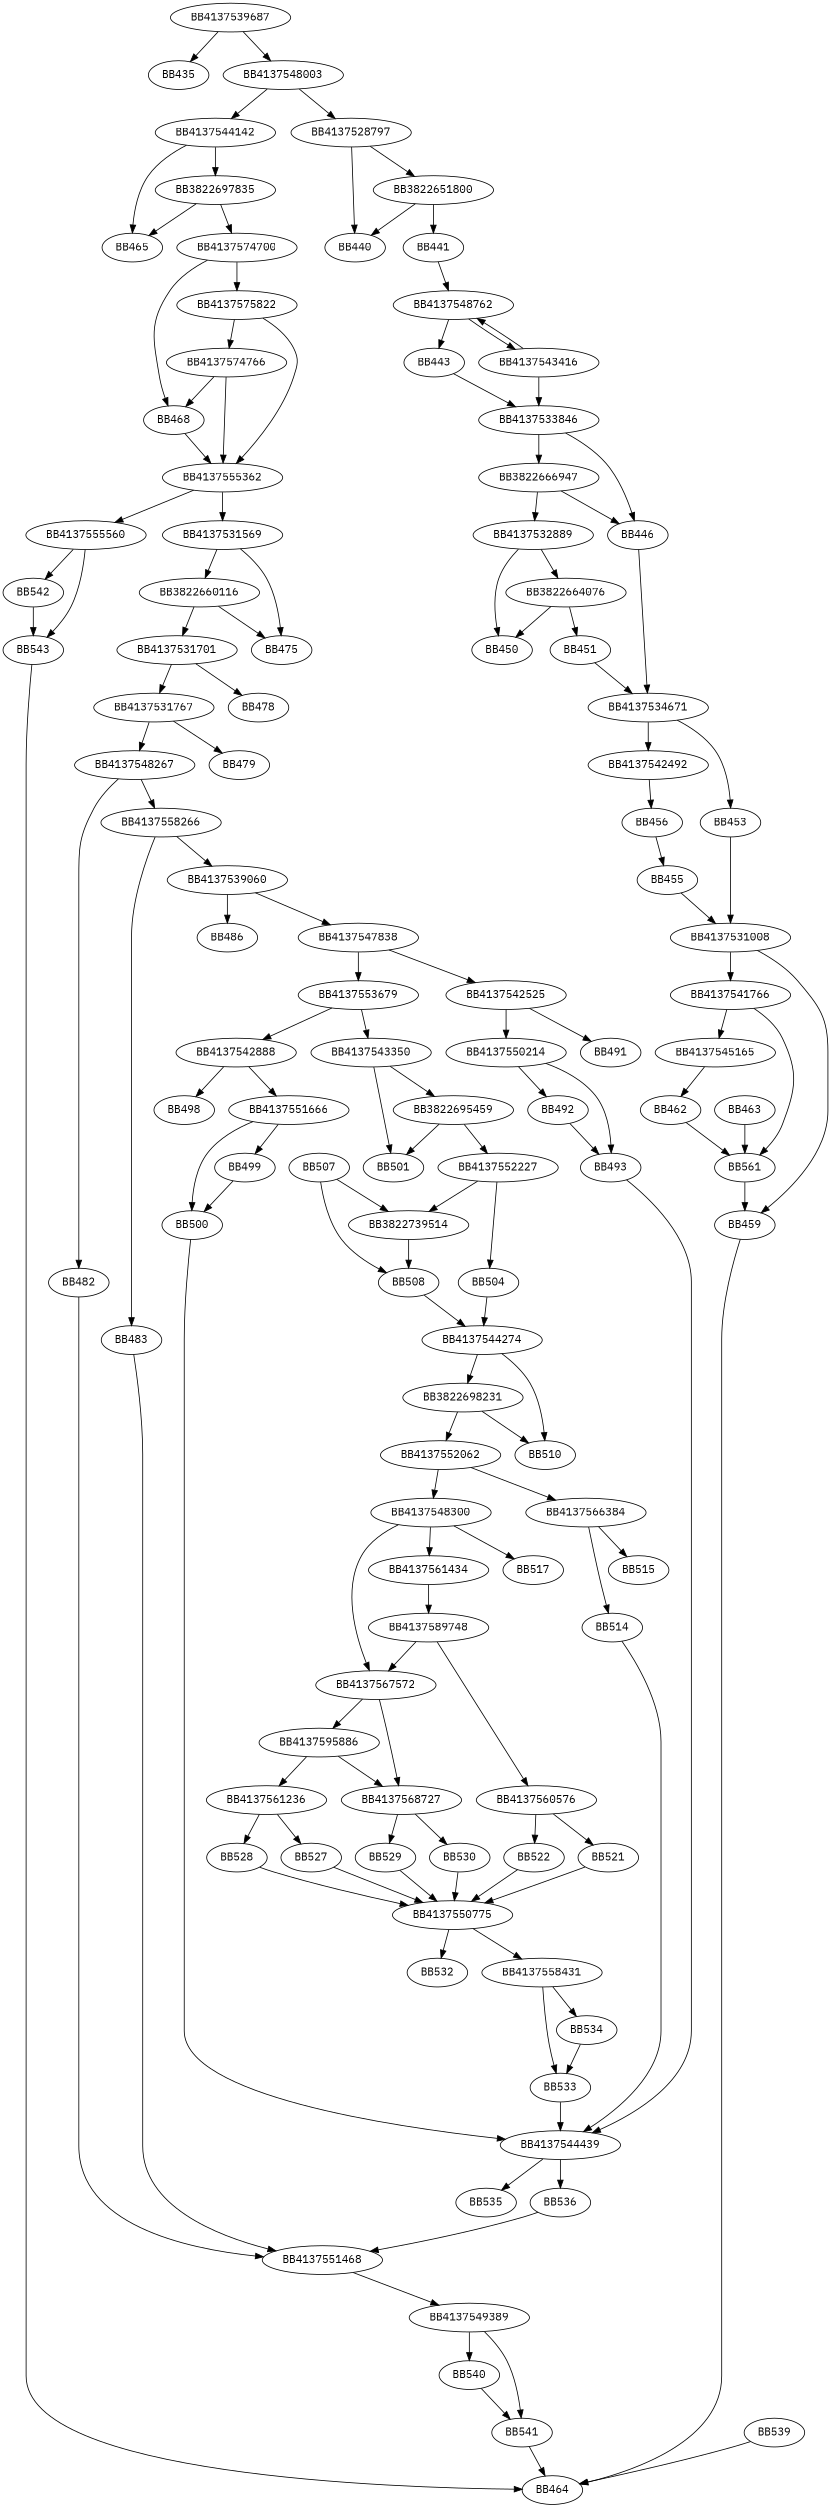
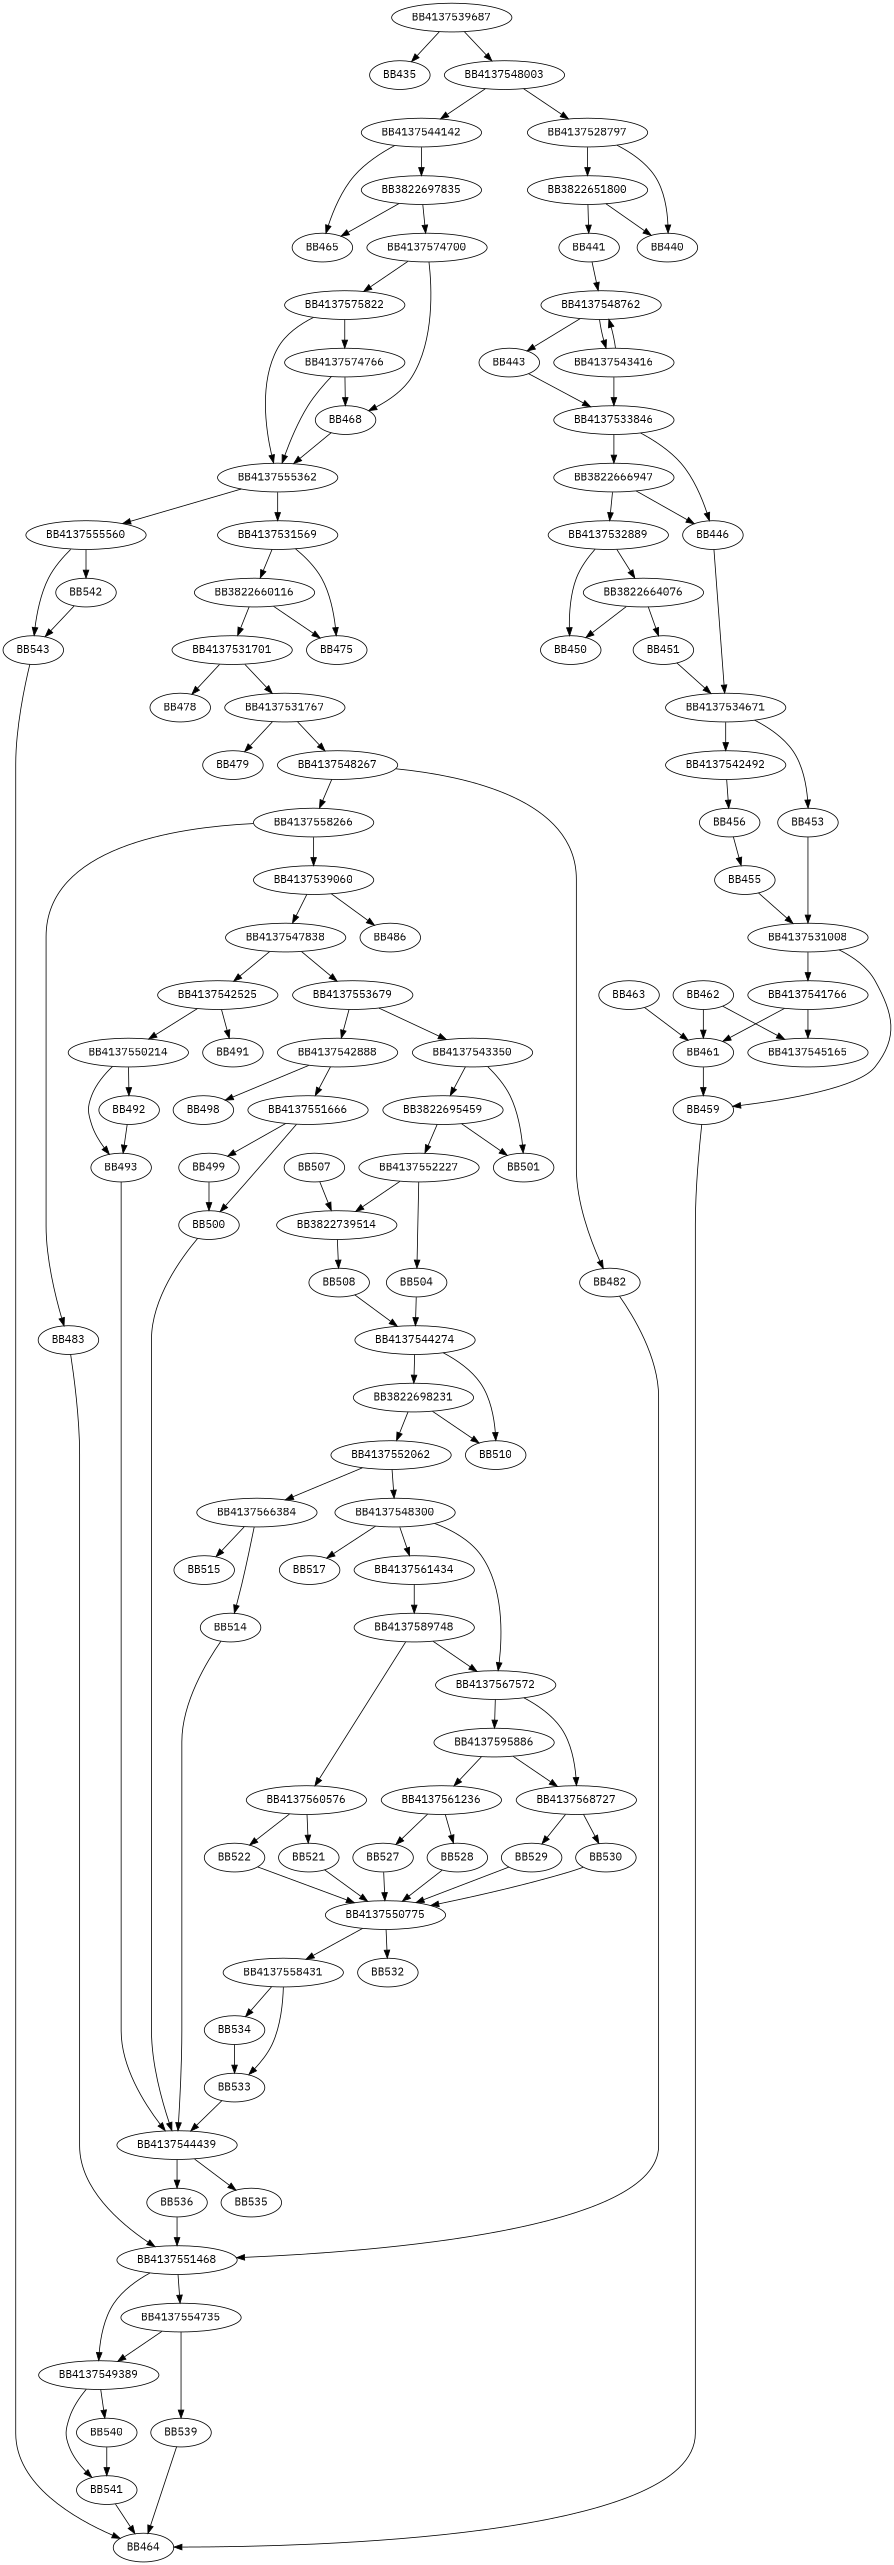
(695, 1078) -> (750, 1021)
(745, 1168) -> (703, 1053)
(338, 1234) -> none
none -> (181, 2318)
